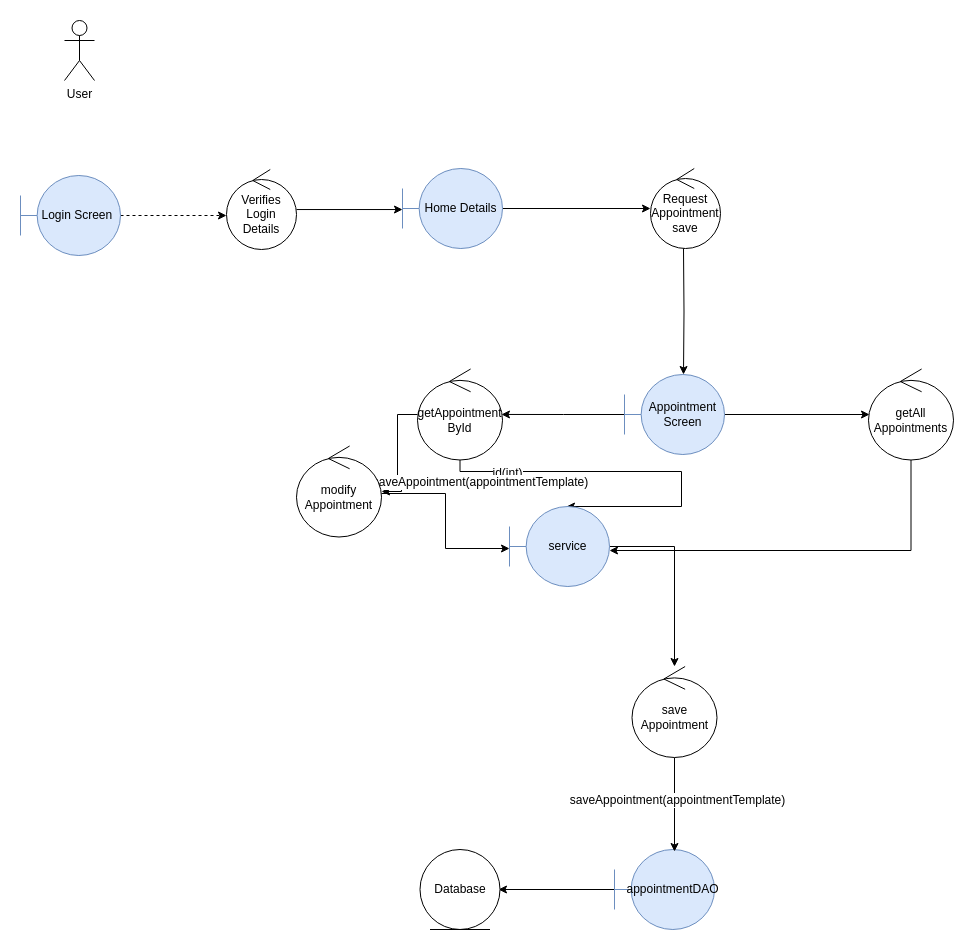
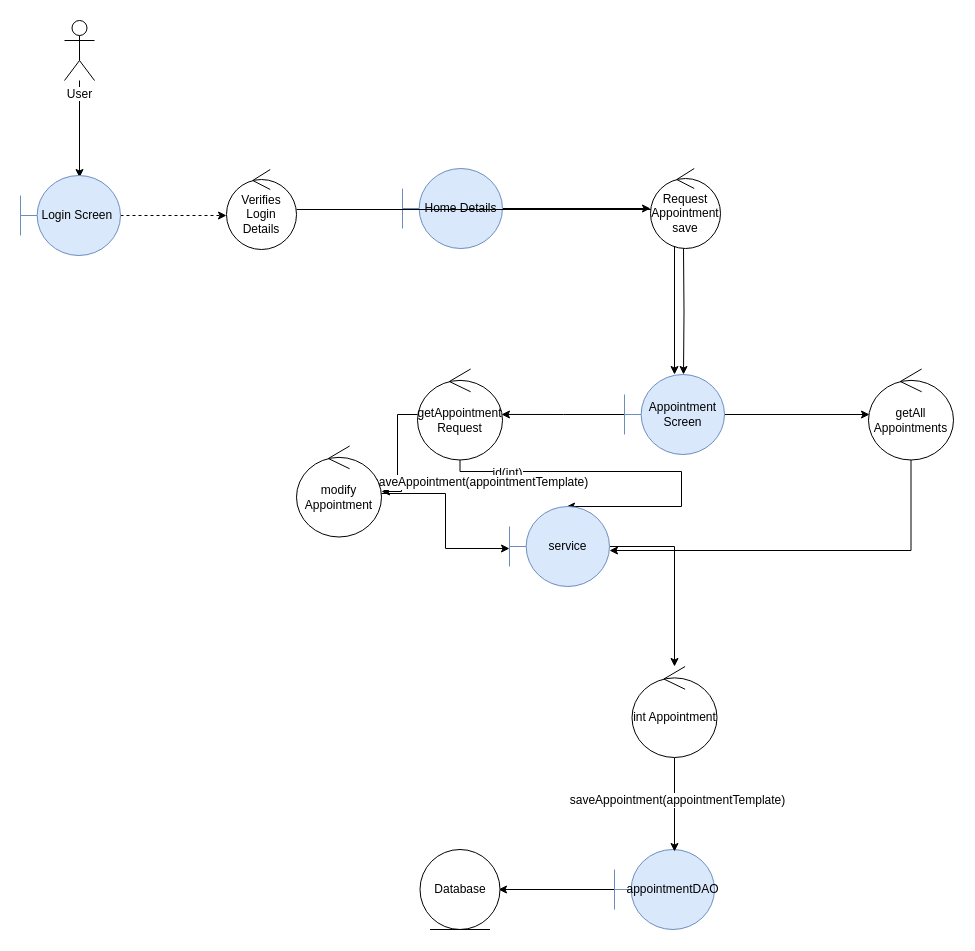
none -> (80, 135)
(394, 210) -> (521, 210)
(460, 421) -> (460, 421)
(675, 718) -> (675, 718)
